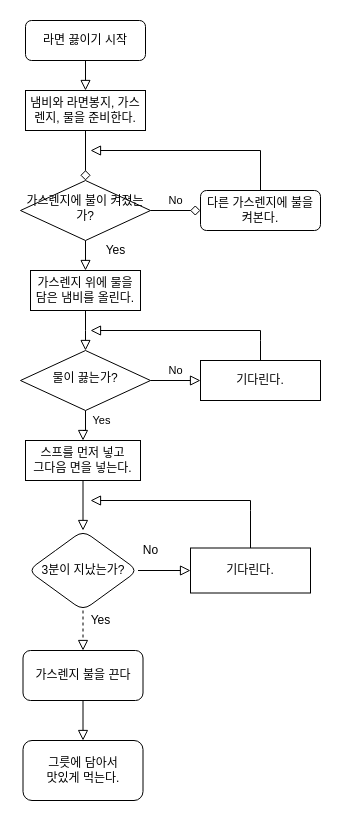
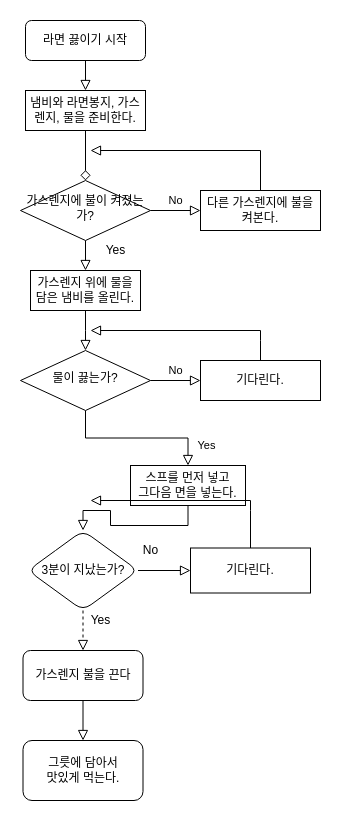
(189, 211) -> (189, 211)
(261, 211) -> (261, 211)
(83, 461) -> (188, 486)
